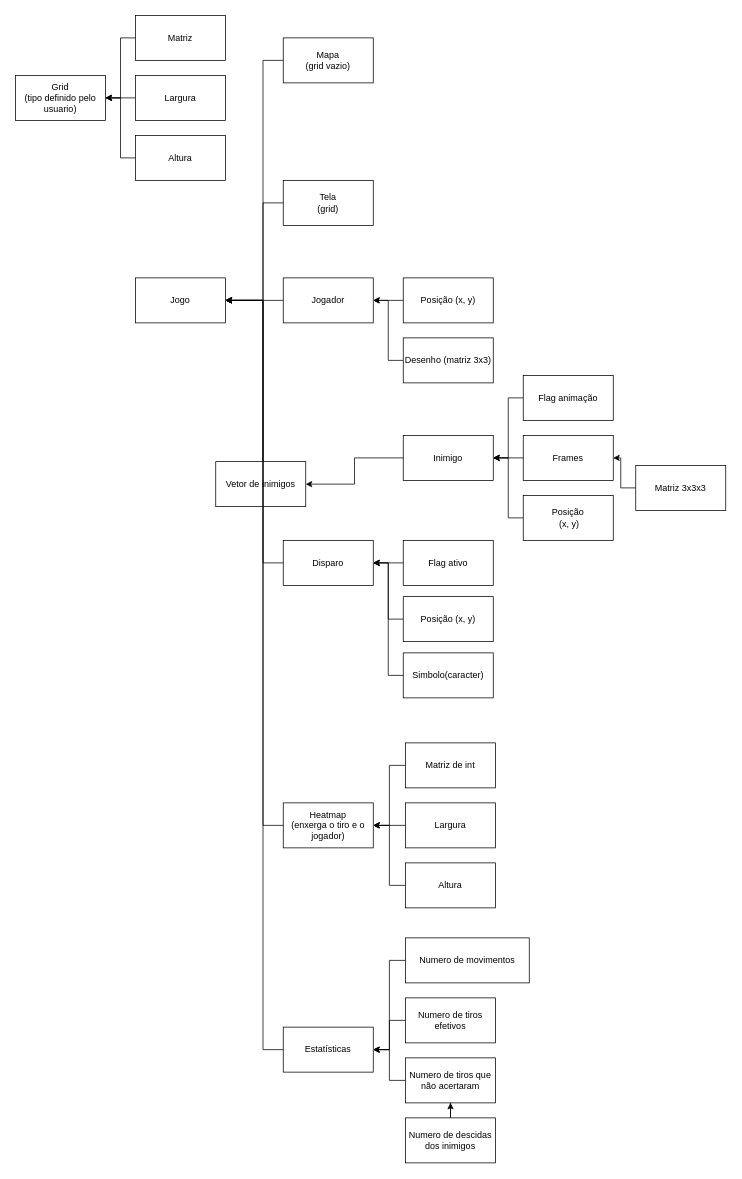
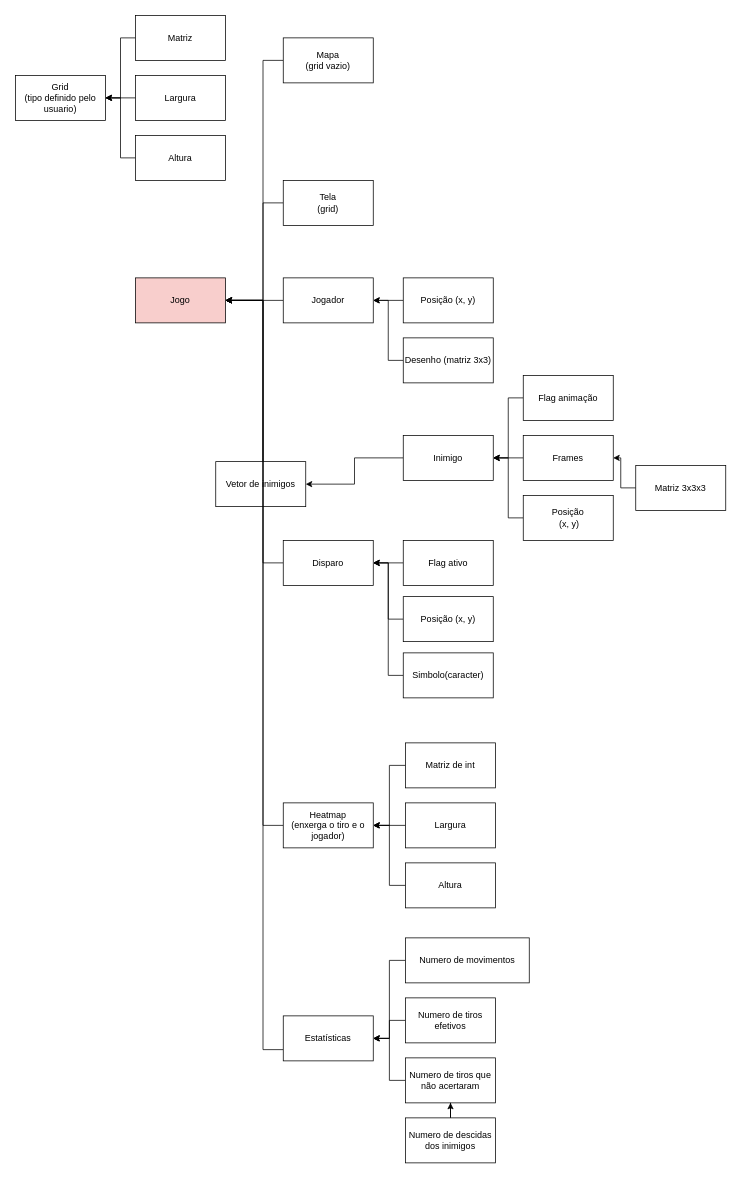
(180, 300) -> (180, 300)
(328, 1050) -> (328, 1038)
